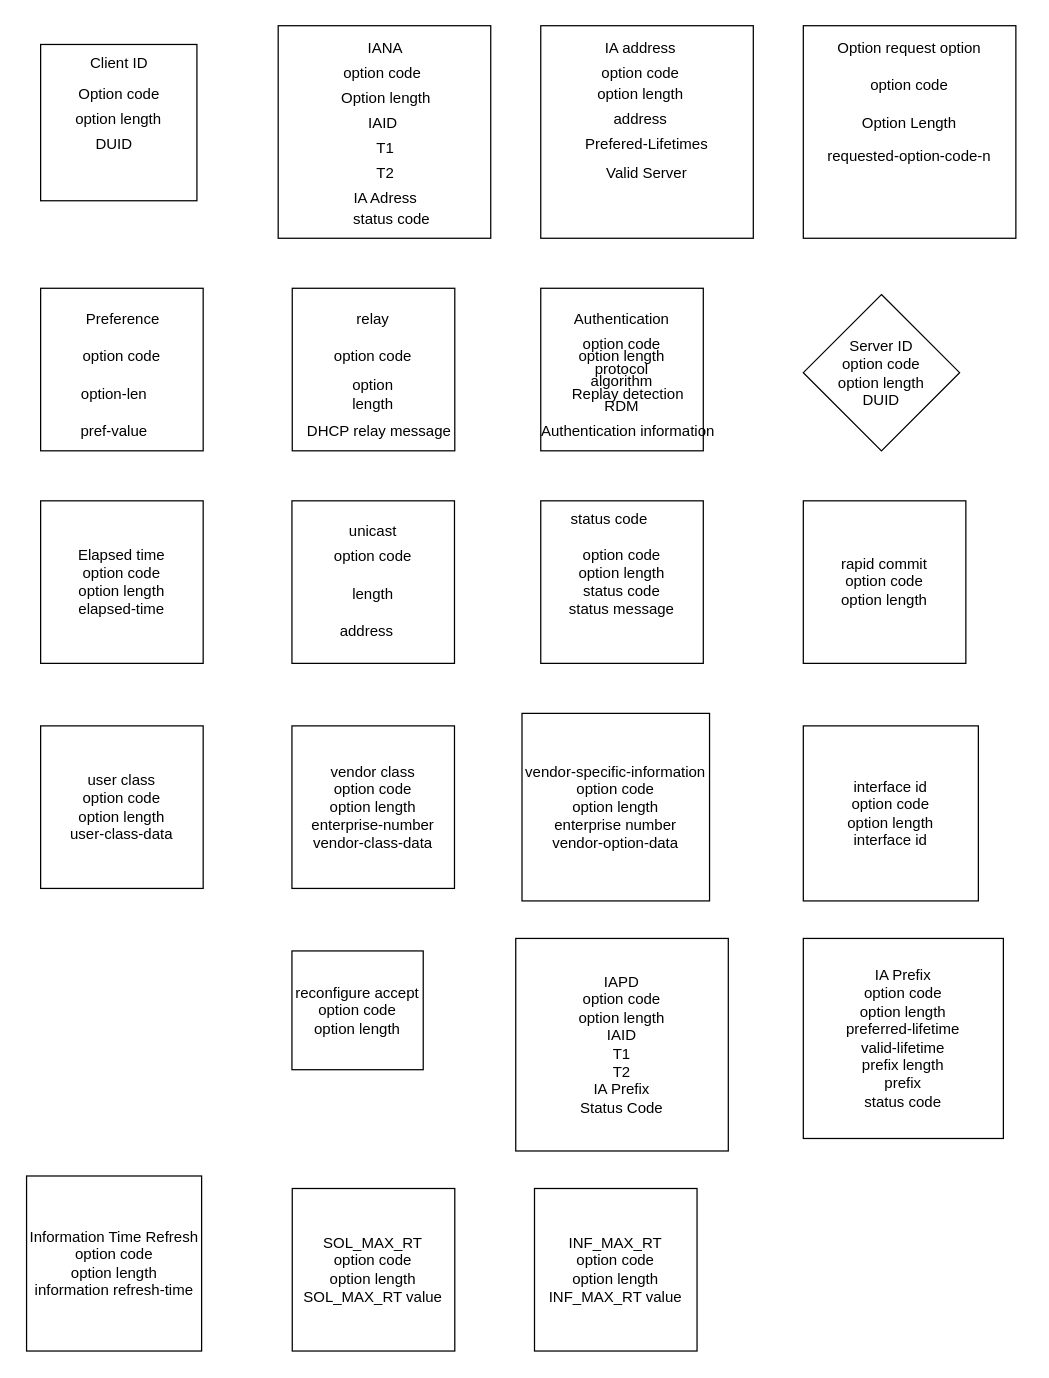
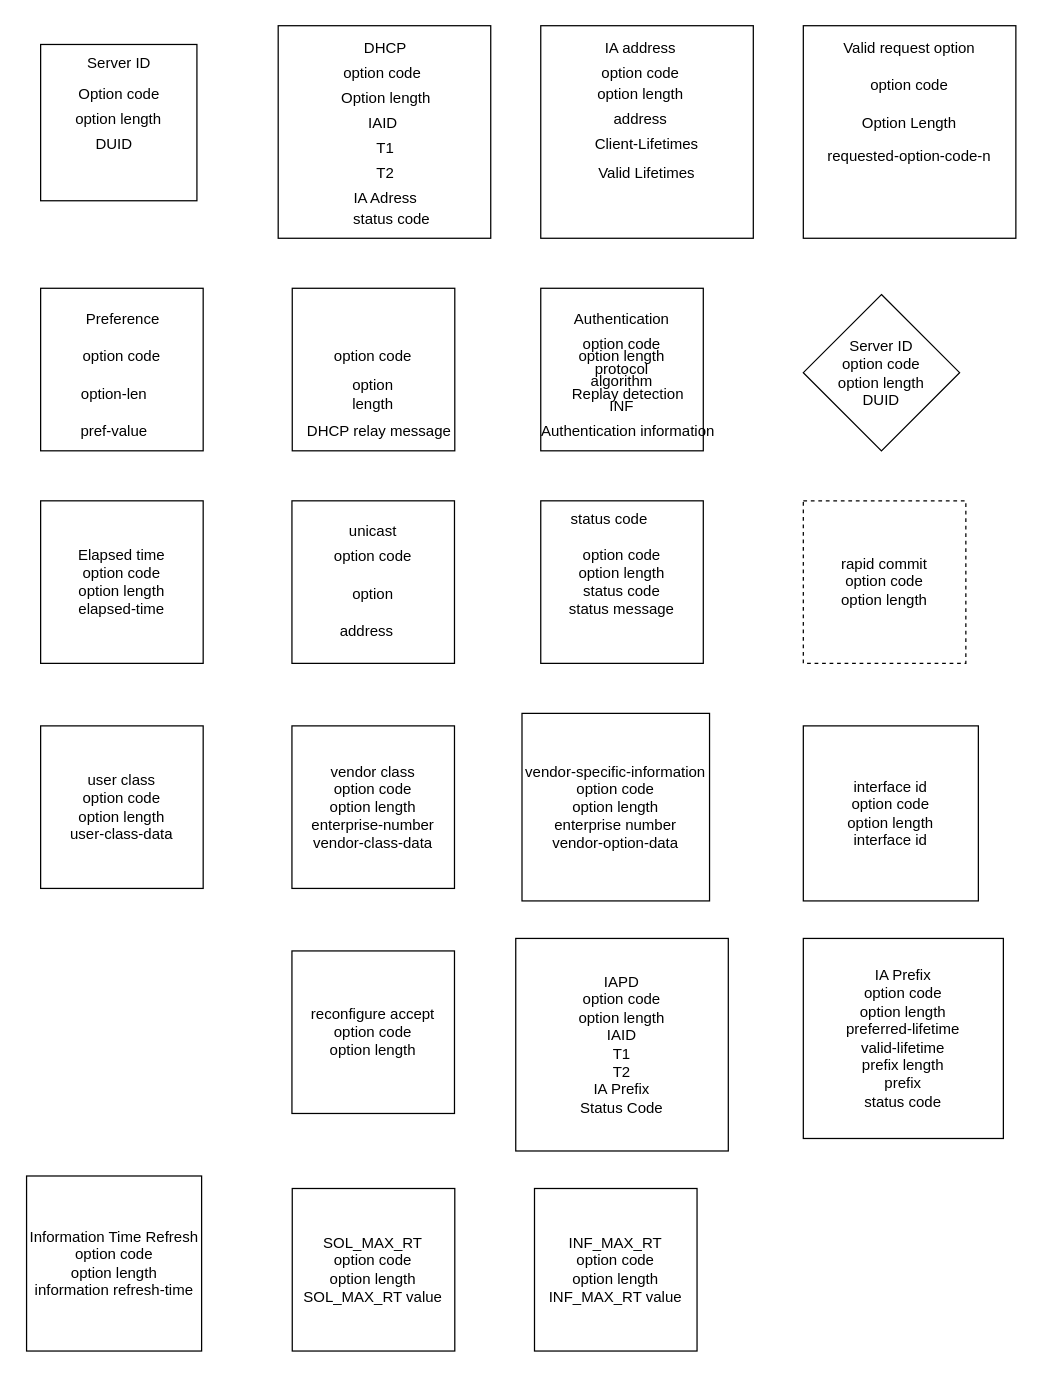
(386, 48) -> (386, 48)
(909, 48) -> (909, 48)
(119, 63) -> (119, 63)
(647, 144) -> (647, 144)
(647, 173) -> (647, 173)
(373, 319) -> none
(622, 407) -> (622, 407)
(884, 582) -> (884, 582)
(373, 594) -> (373, 594)
(358, 1010) -> (373, 1032)
